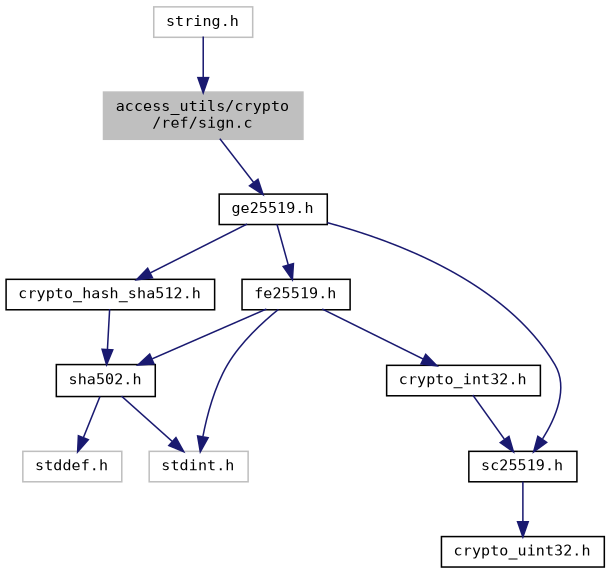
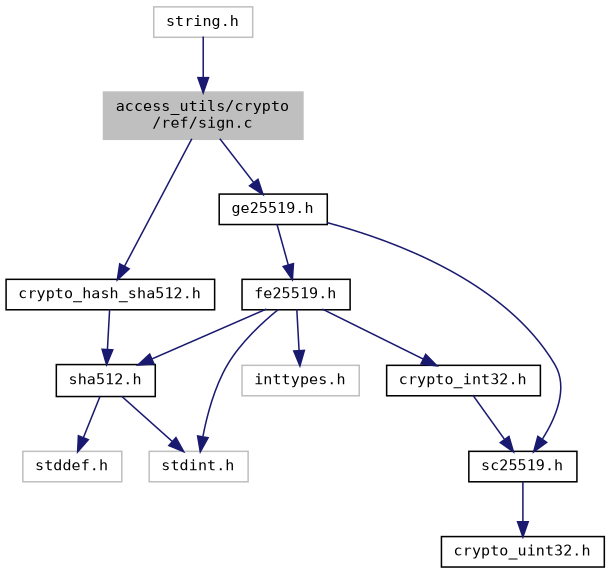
(199, 248) -> (158, 202)
(106, 381) -> (106, 381)
none -> (301, 381)
